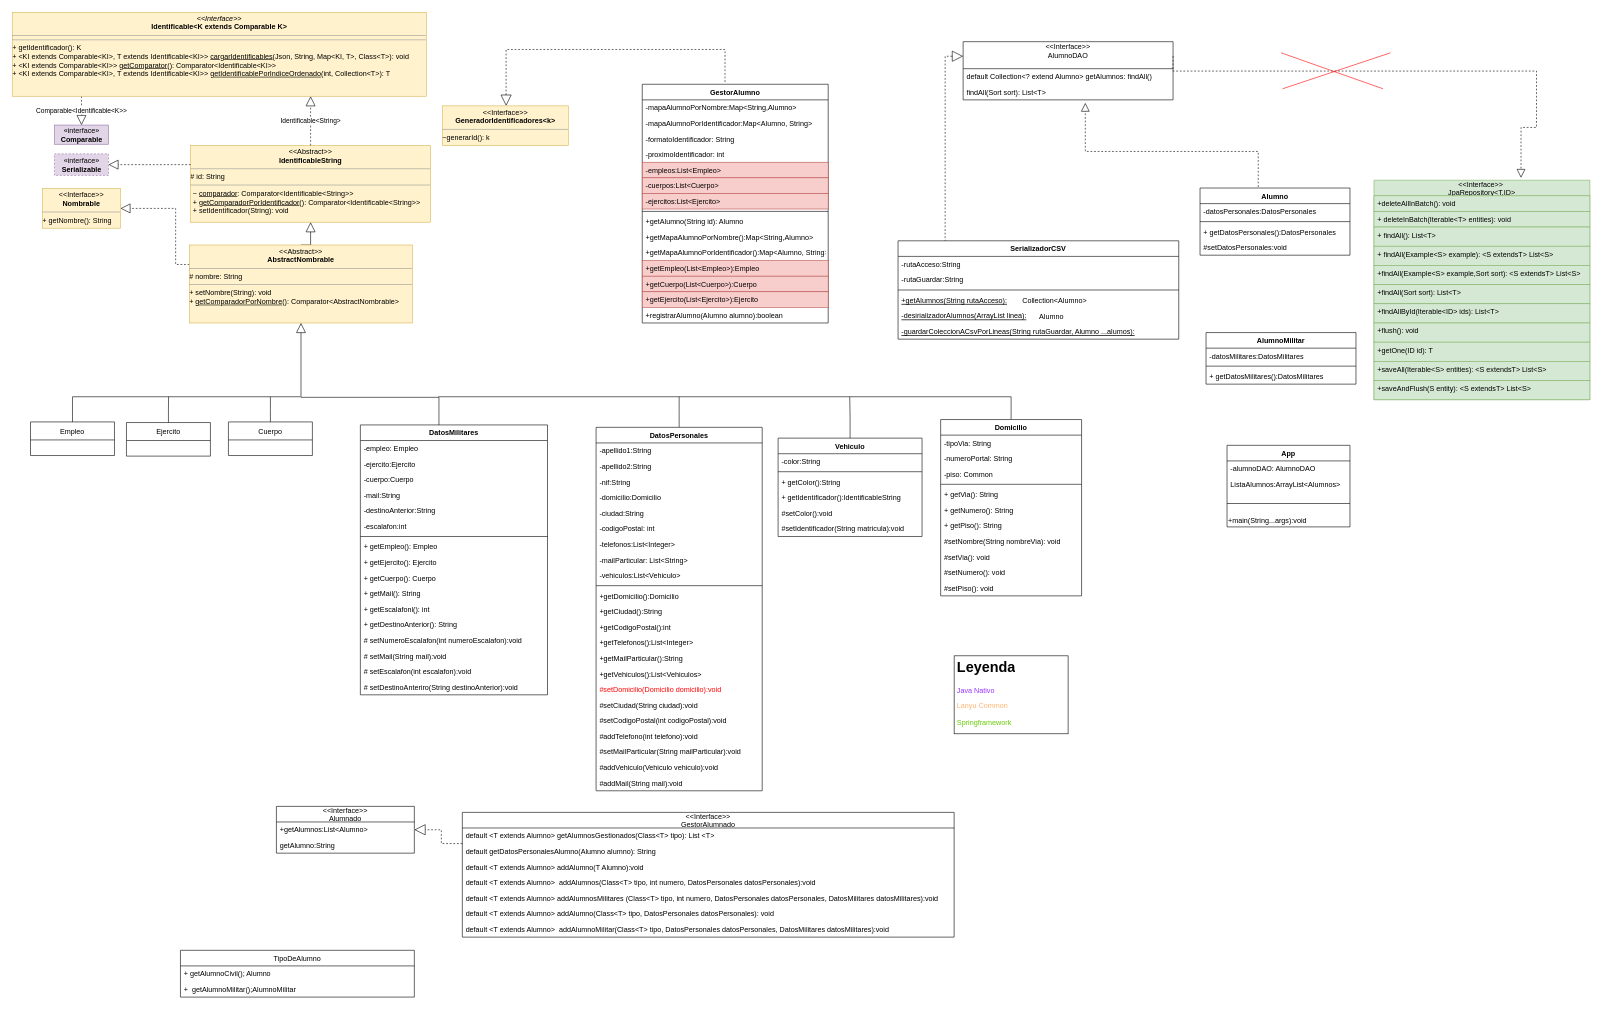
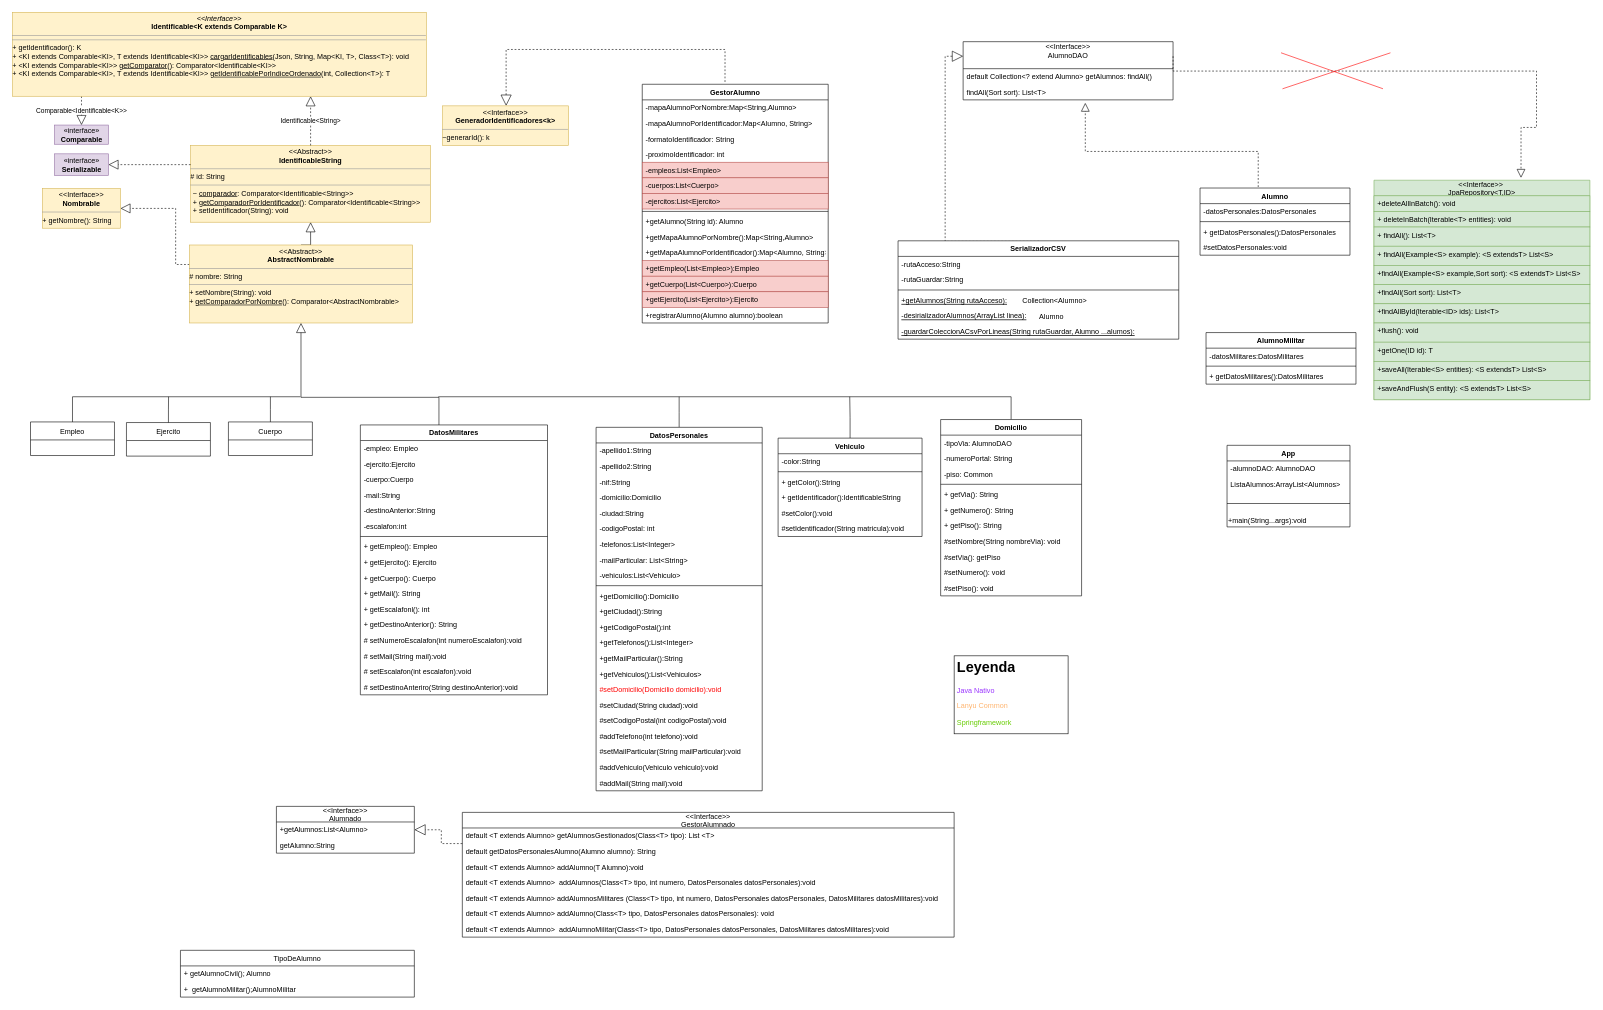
(81, 165) -> (81, 165)
(972, 443) -> (978, 443)
(971, 557) -> (977, 557)
